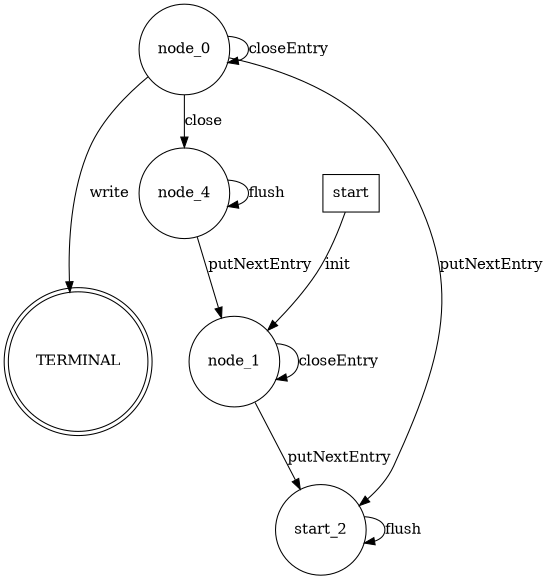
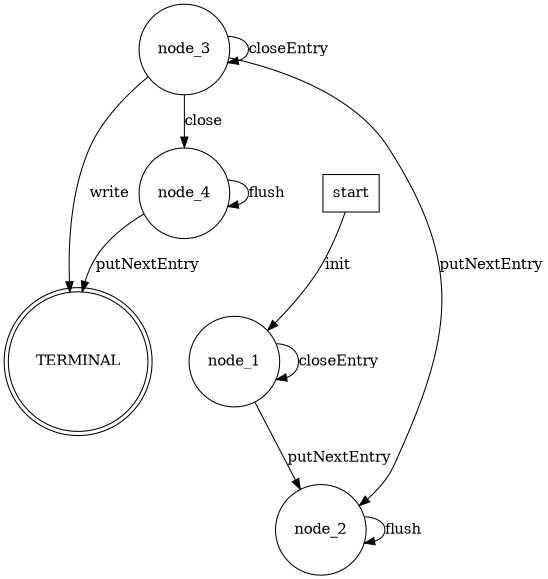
(184, 49) -> (184, 49)
(208, 272) -> (108, 242)
(321, 530) -> (321, 530)
